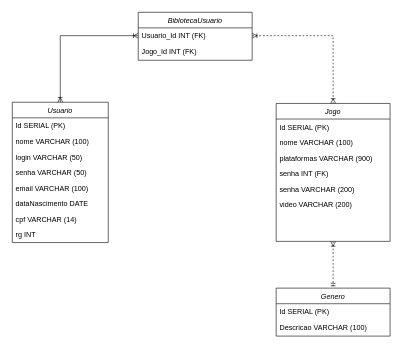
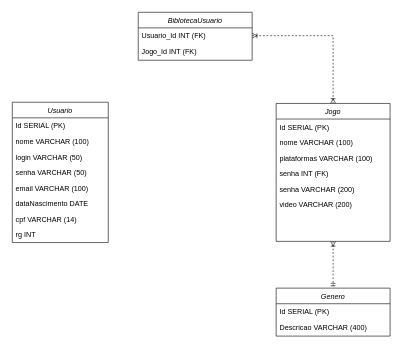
(65, 36) -> none
(327, 158) -> (327, 158)
(323, 328) -> (323, 328)
